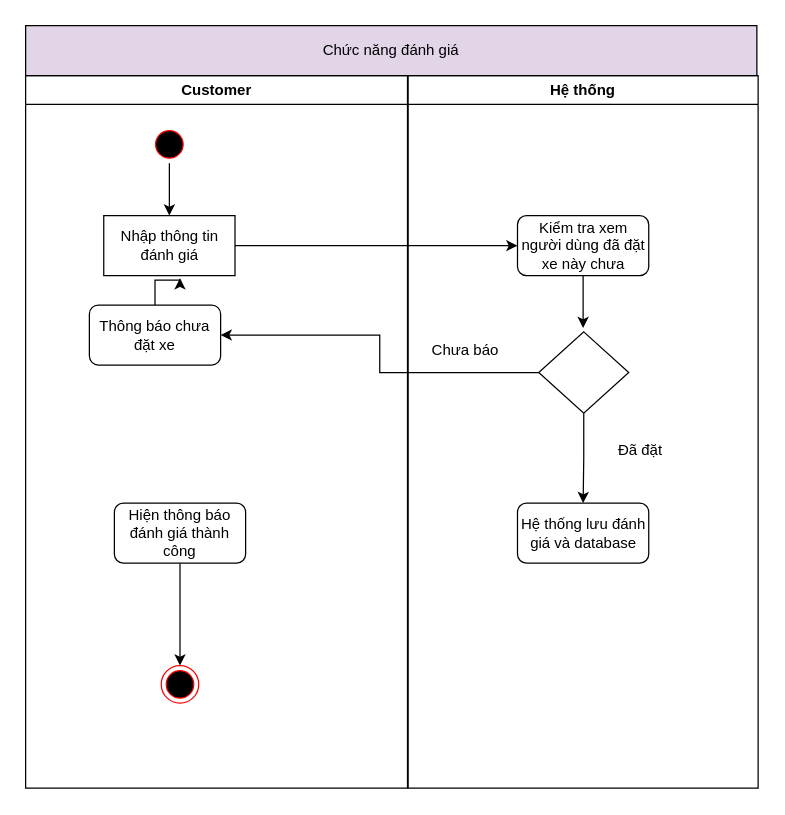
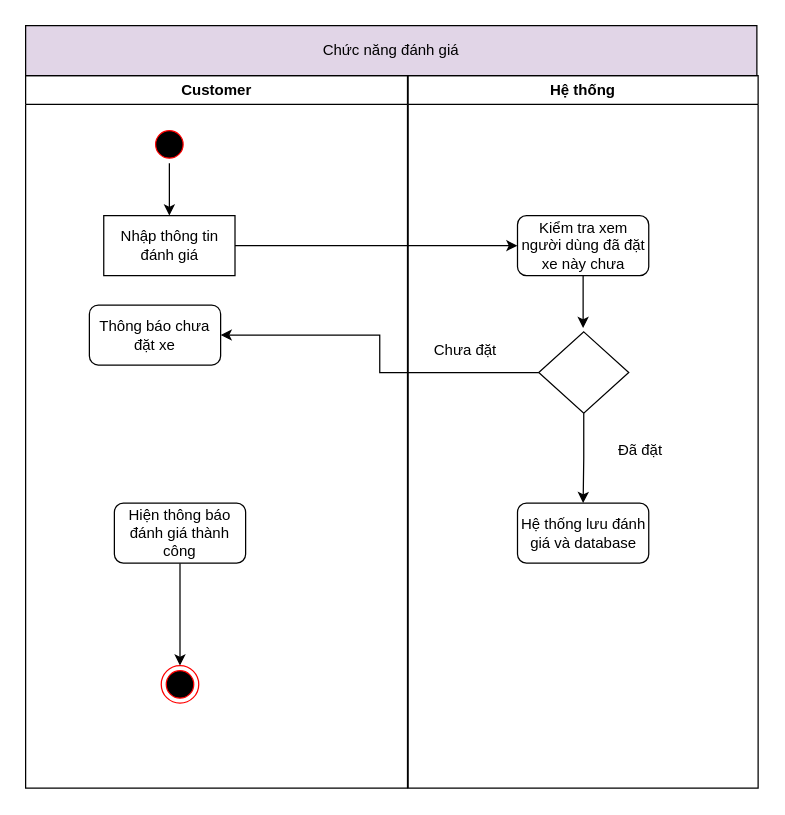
(158, 280) -> none
(466, 351) -> (466, 351)
